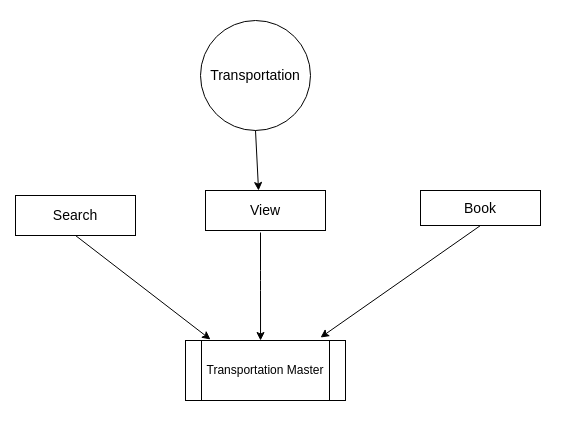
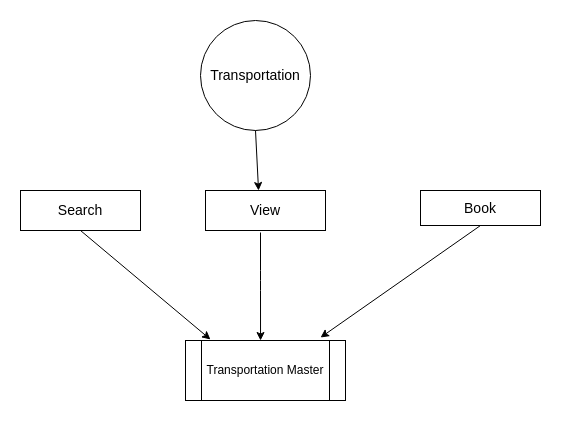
(76, 216) -> (81, 211)
